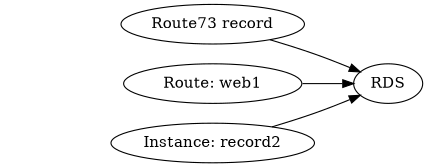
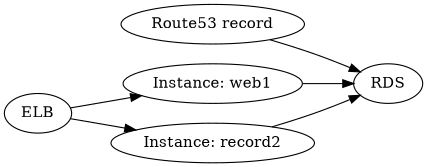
(213, 24) -> (213, 24)
(213, 84) -> (213, 84)
none -> (38, 113)
